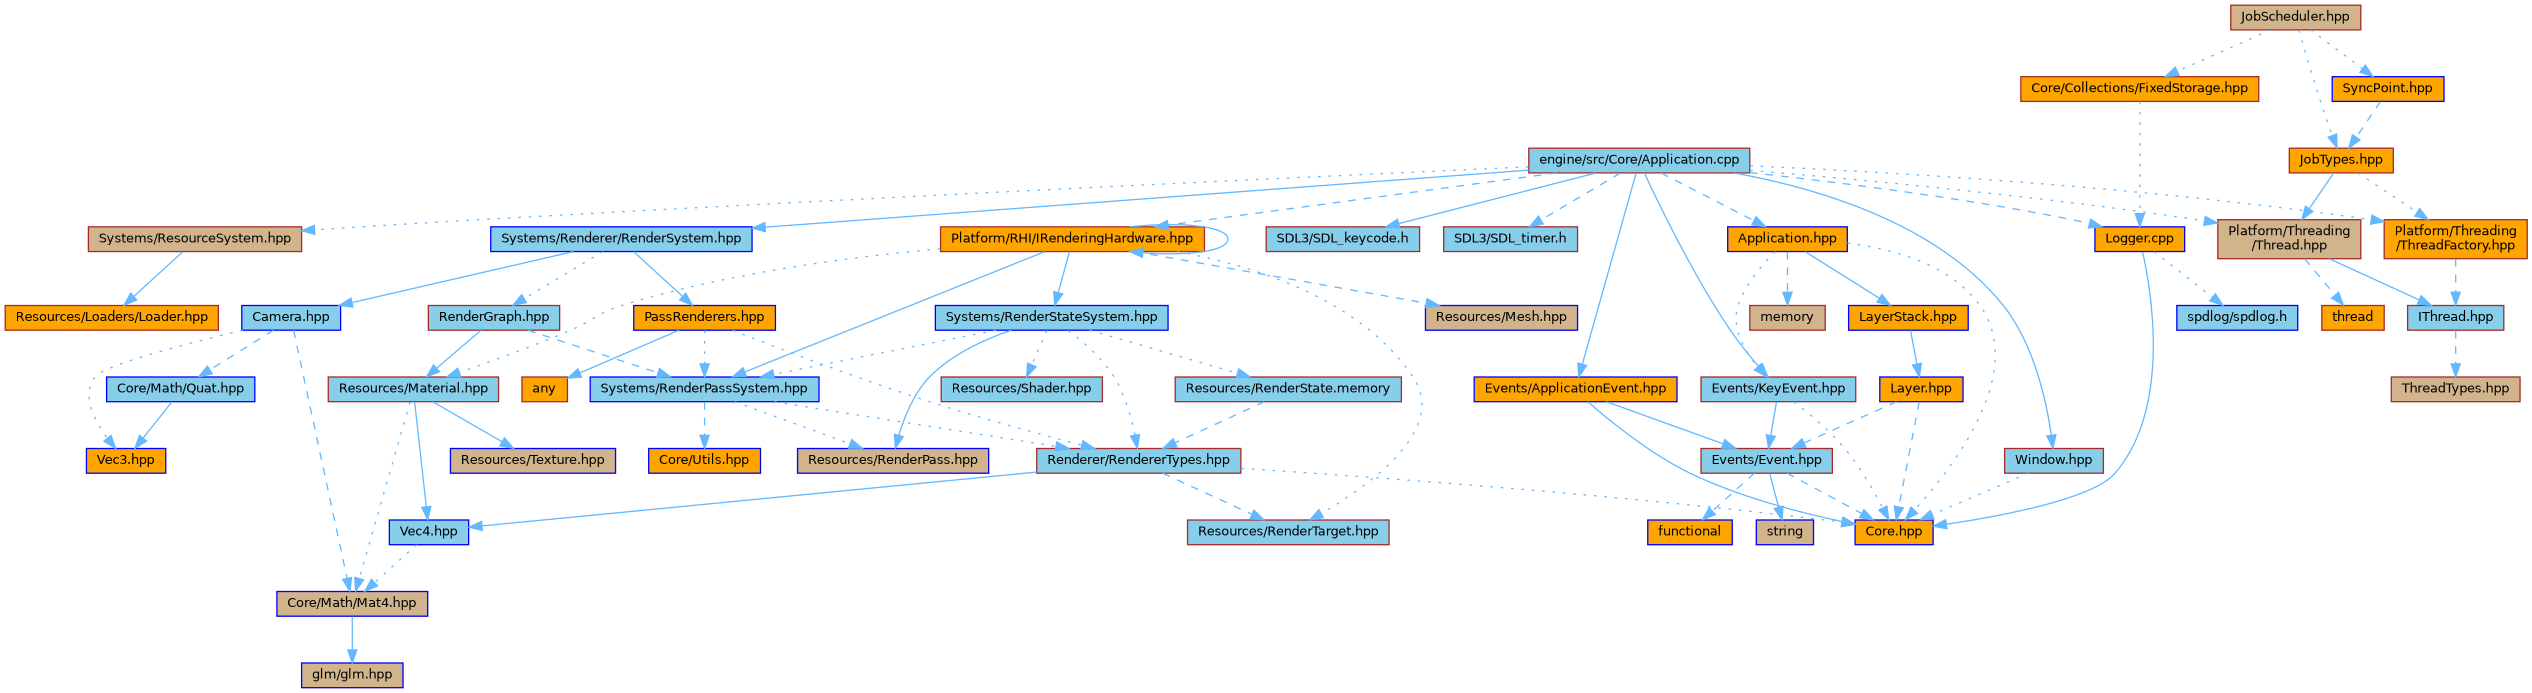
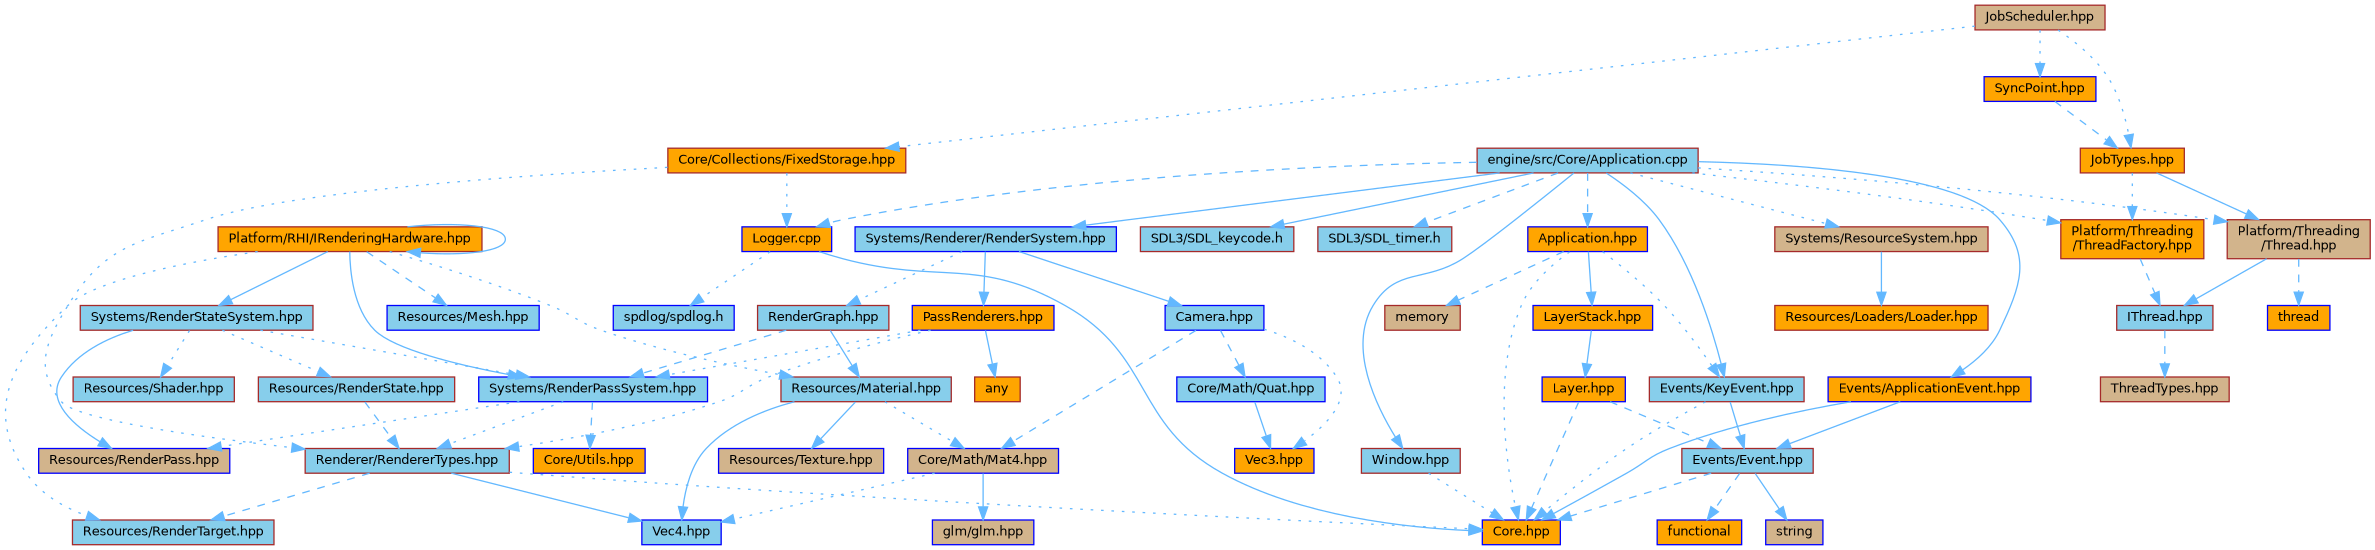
(1362, 199) -> none
(1052, 318) -> (197, 318)
(1501, 318) -> (463, 318)
(2353, 318) -> (2299, 318)
(1113, 376) -> (185, 226)
(1288, 389) -> (357, 389)
(396, 564) -> (809, 502)
